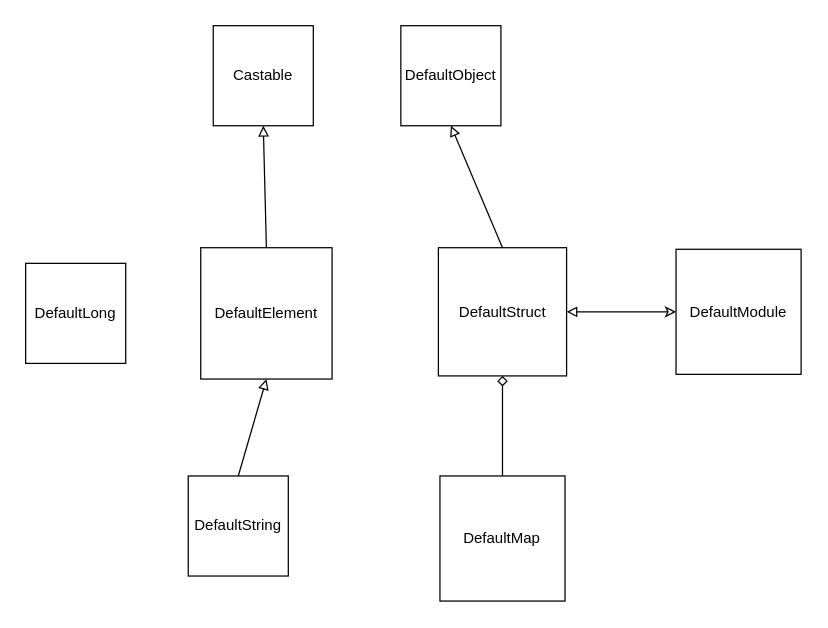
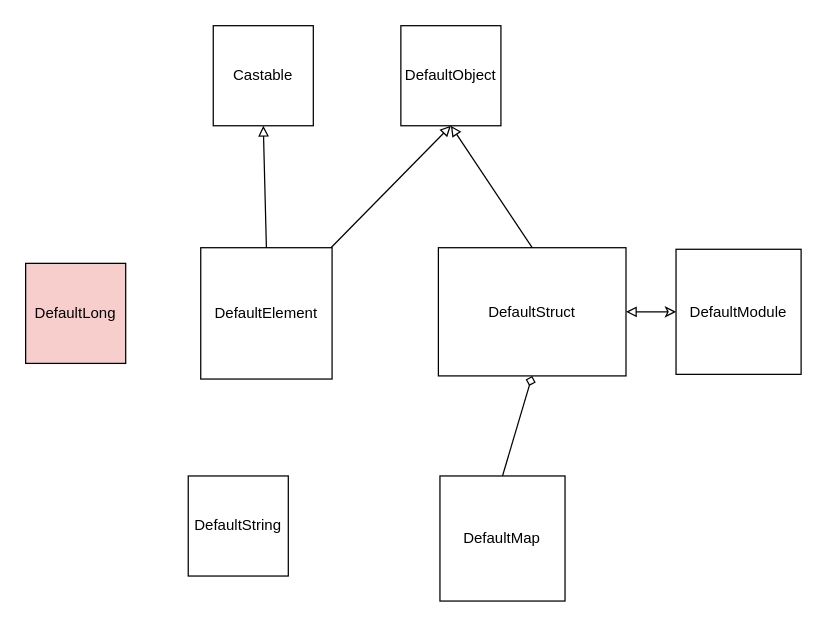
none -> (387, 190)
(502, 312) -> (532, 312)
(76, 313) -> (76, 313)
(251, 432) -> none
